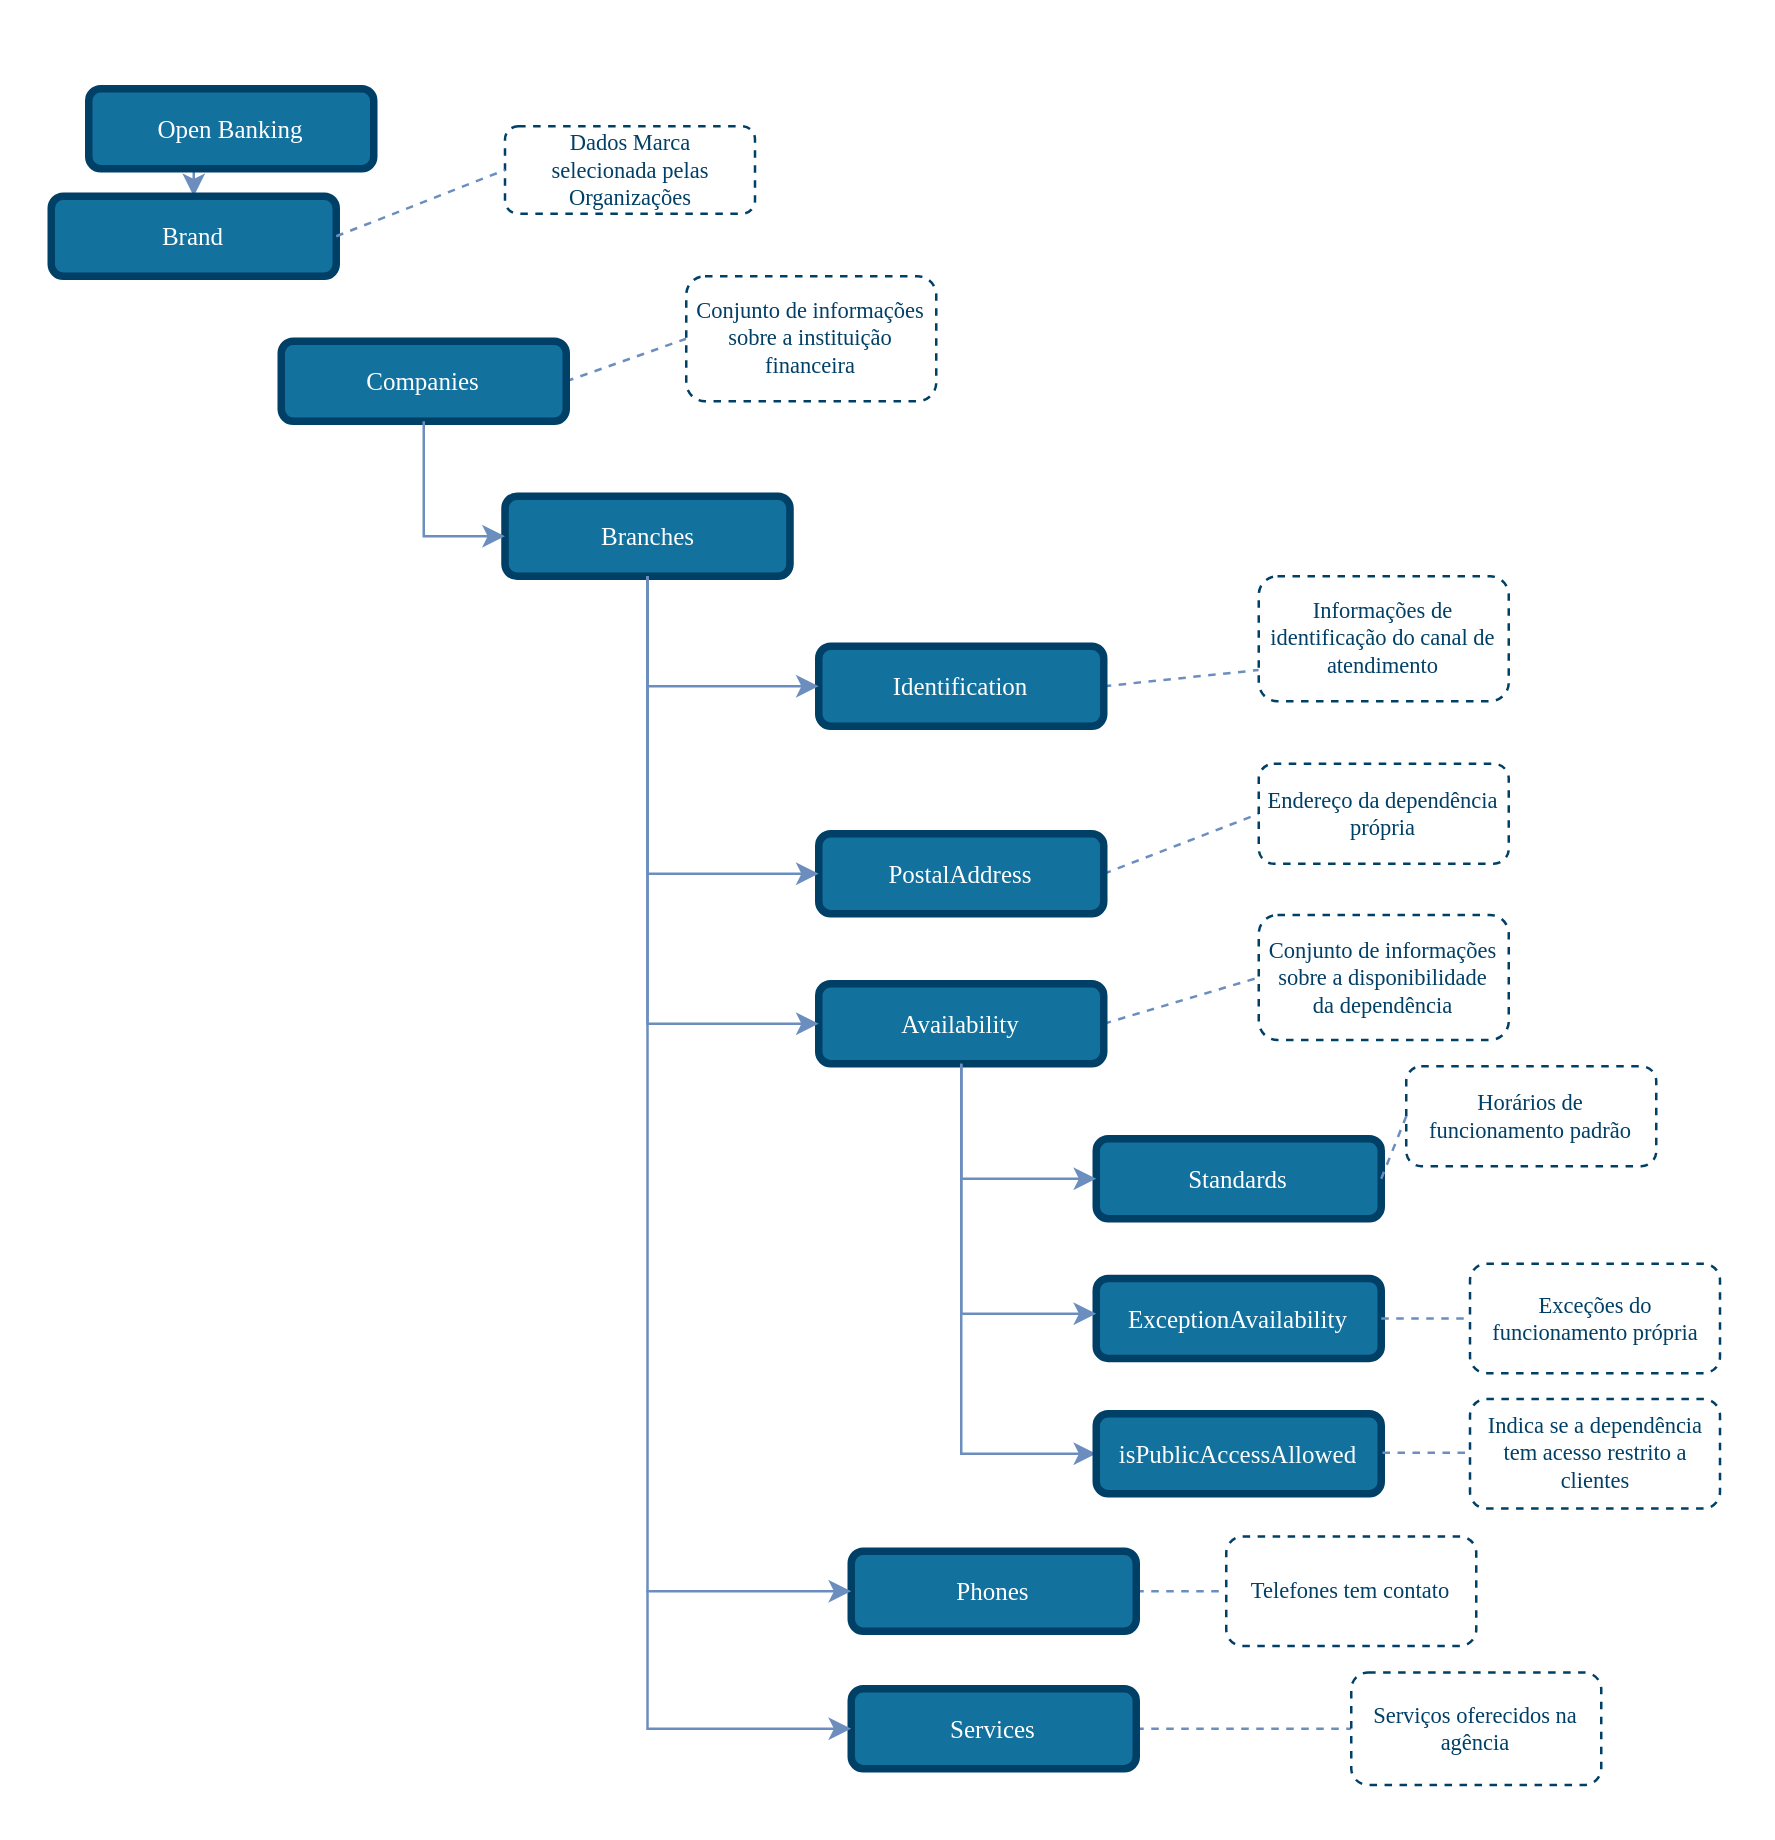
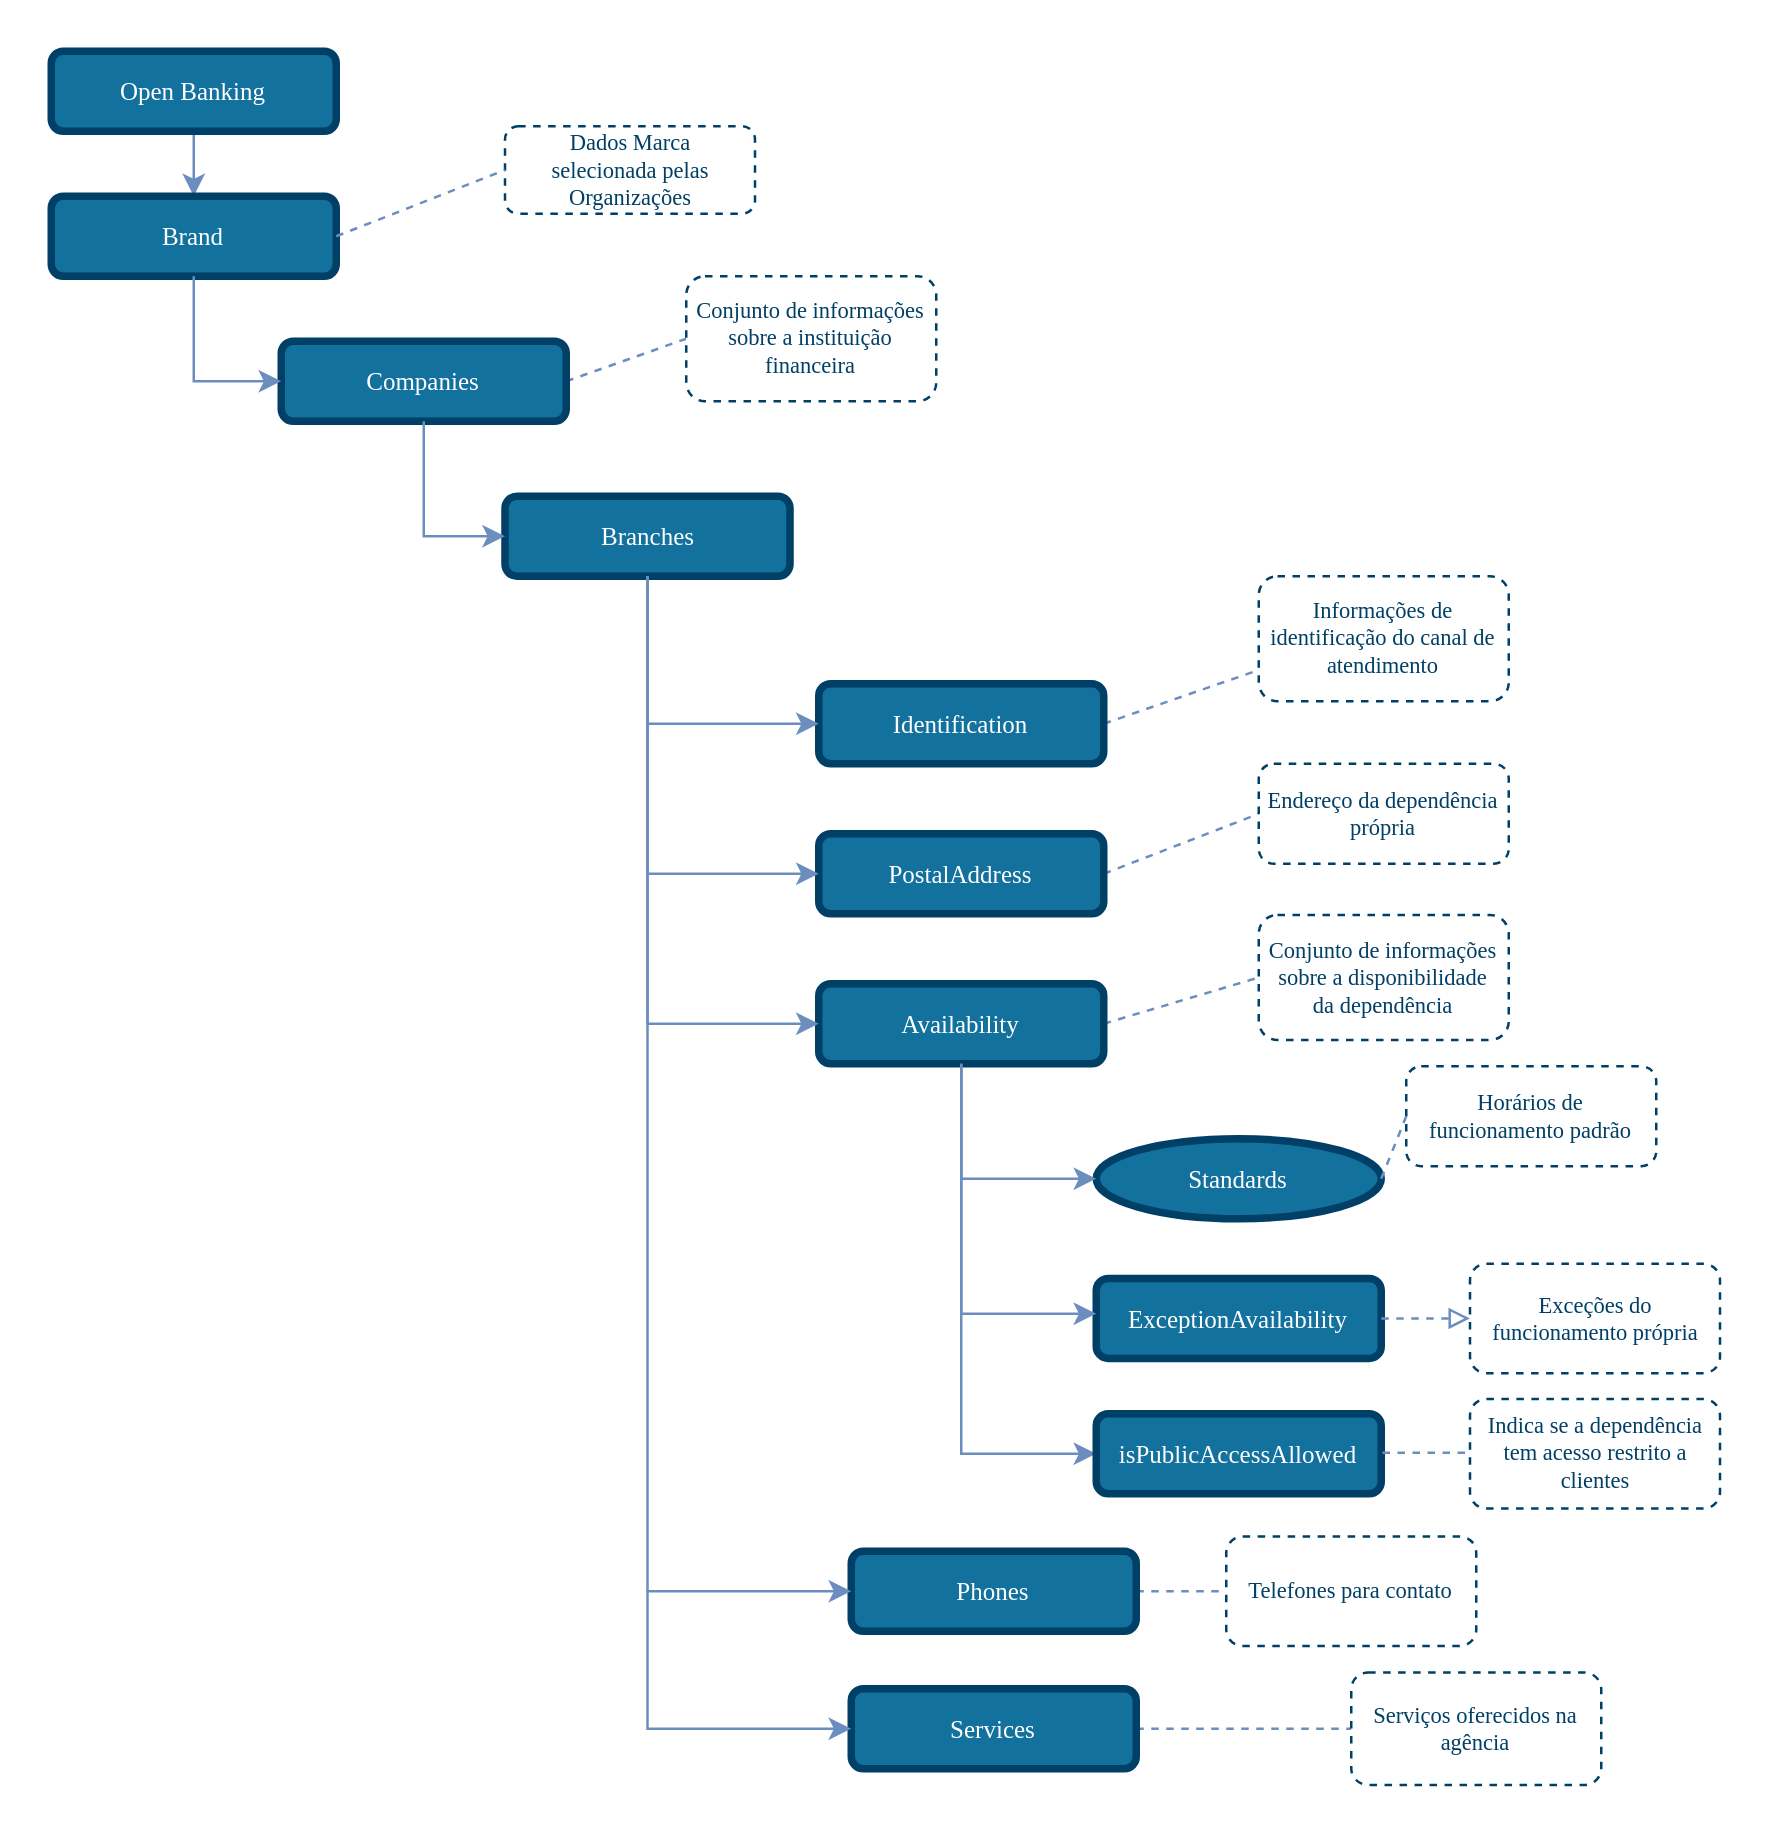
(231, 129) -> (194, 91)
none -> (194, 364)
(961, 686) -> (961, 724)
(1239, 1179) -> (1239, 1179)
(1458, 1318) -> (1448, 1318)
(1351, 1591) -> (1351, 1591)
